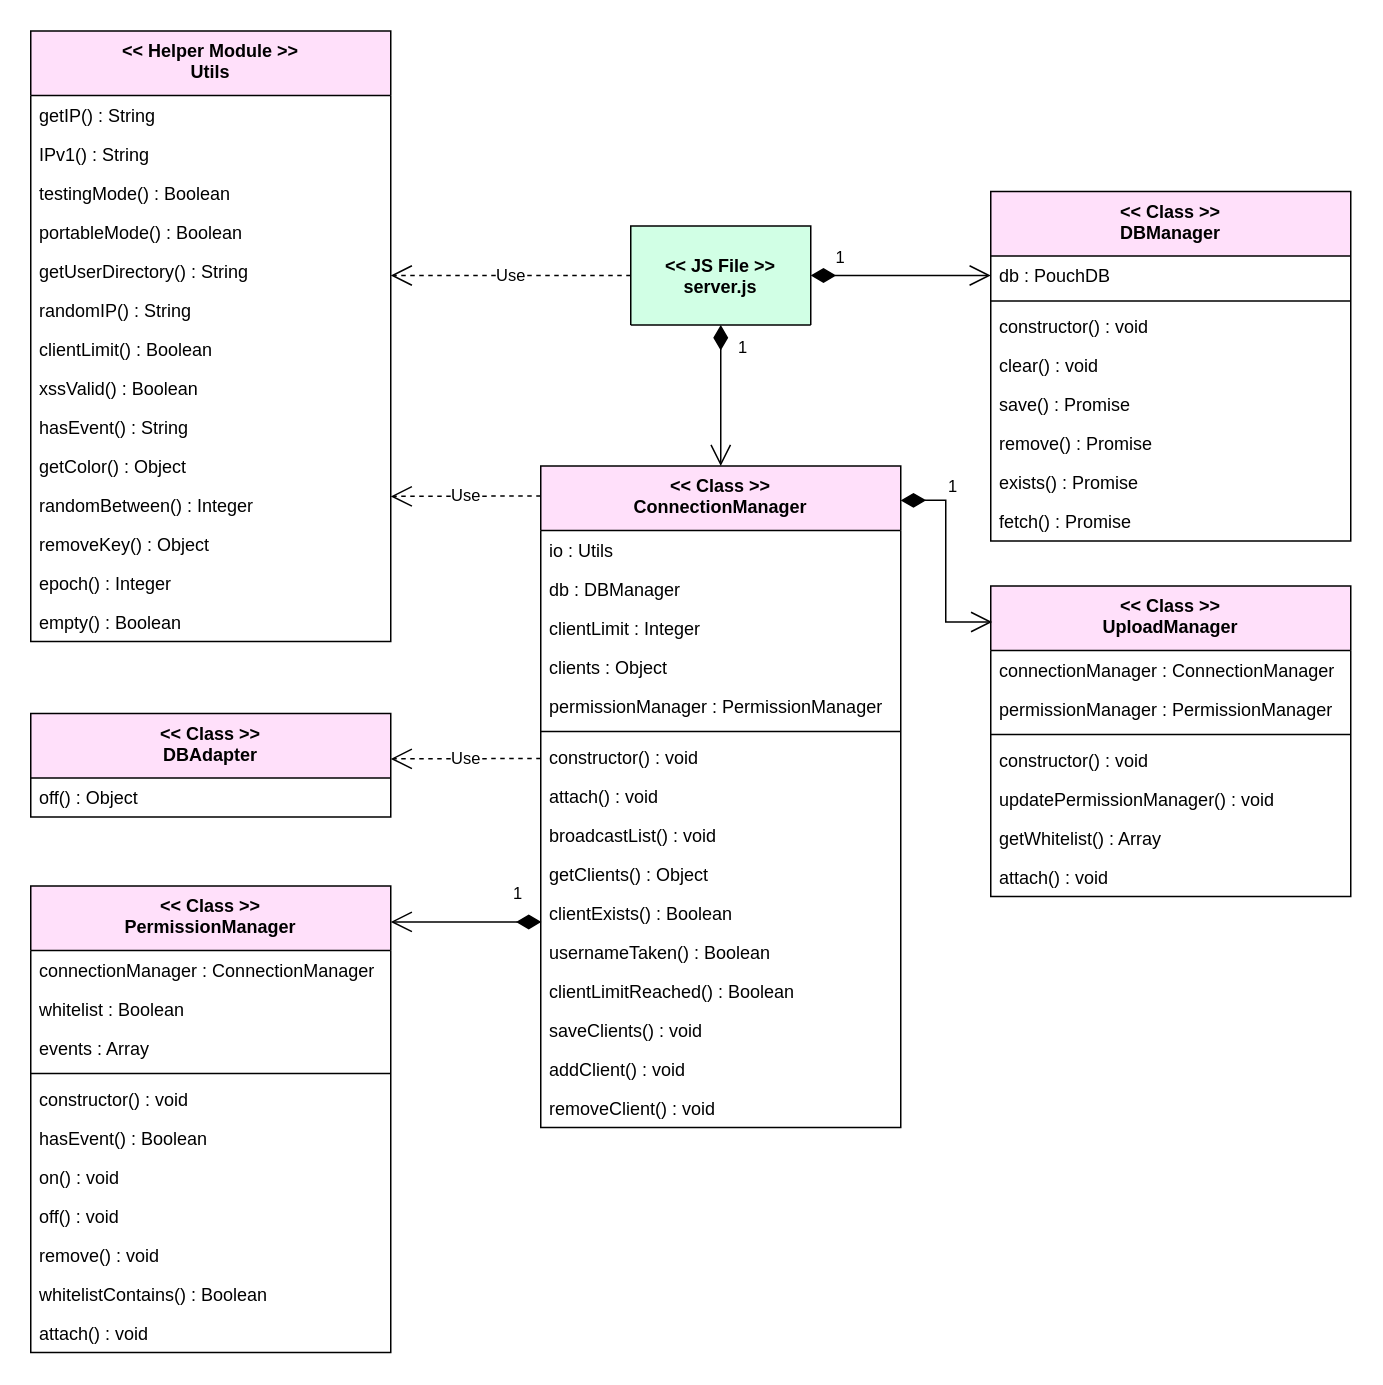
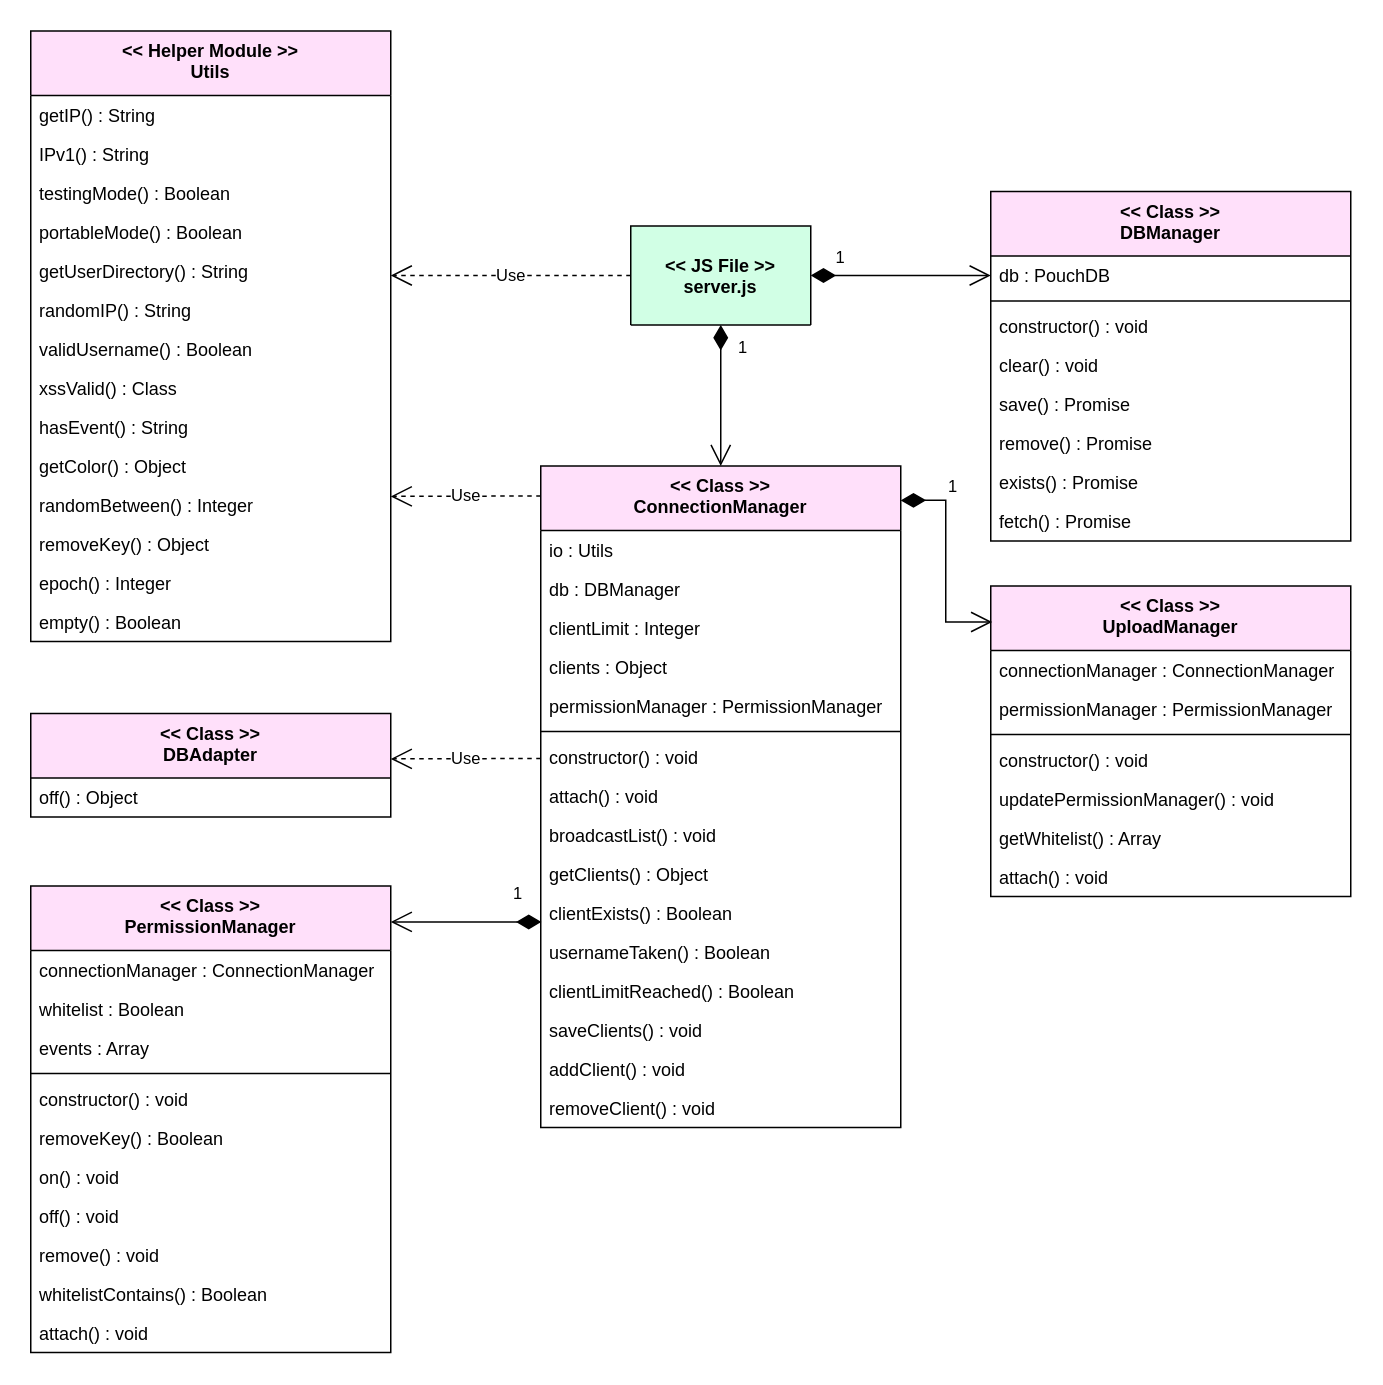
(136, 350) -> (151, 350)
(126, 389) -> (116, 389)
(130, 1139) -> (135, 1139)
